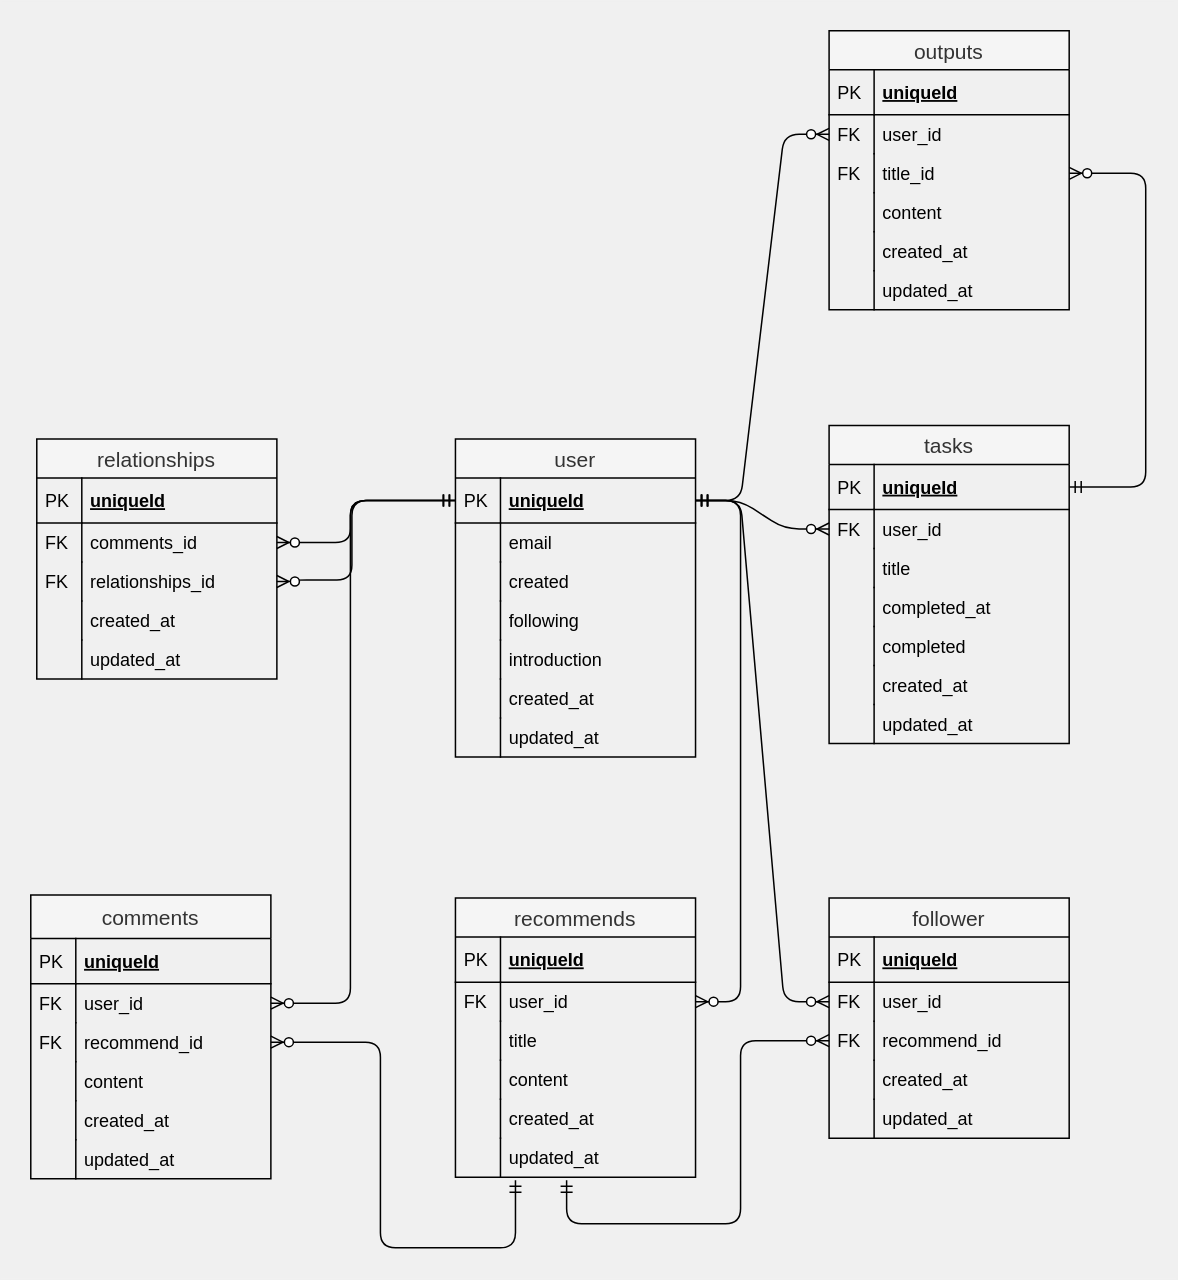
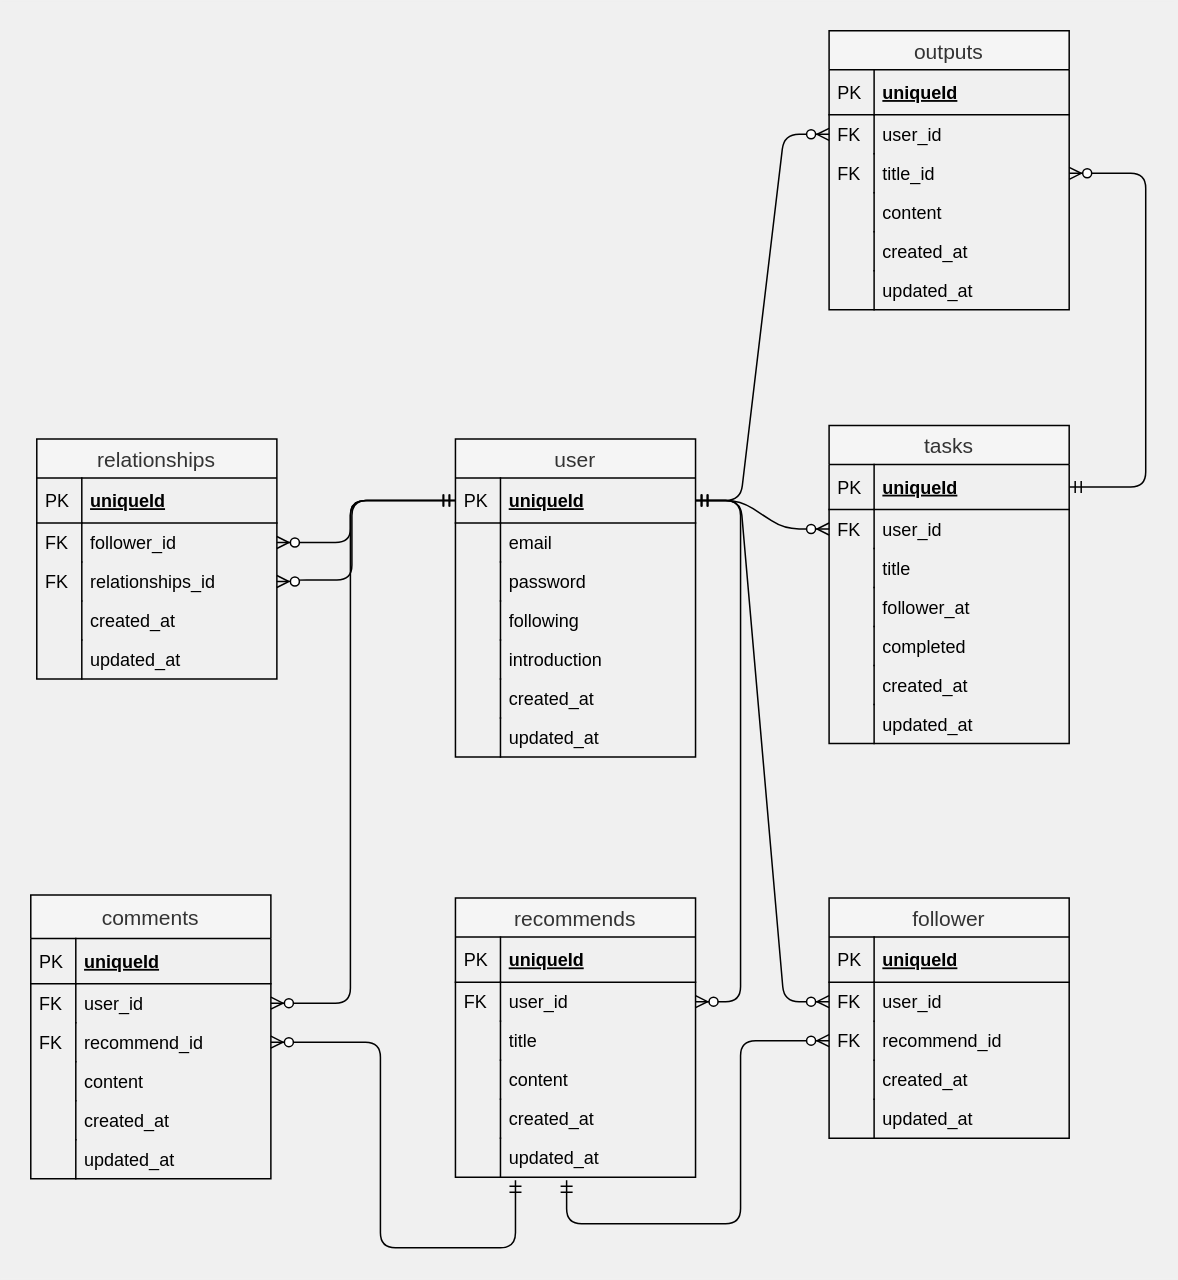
(143, 543) -> (138, 543)
(544, 582) -> (549, 582)
(940, 608) -> (933, 608)
